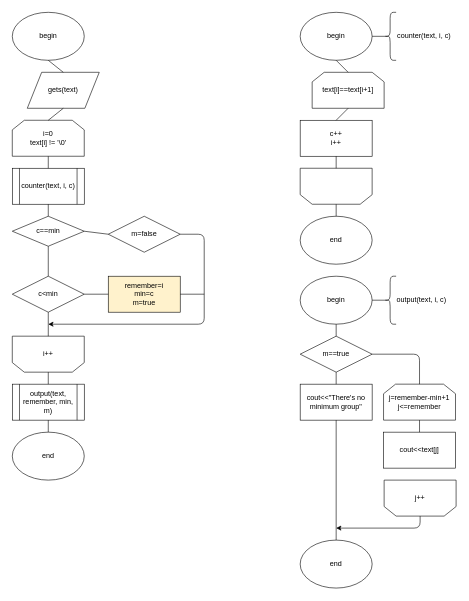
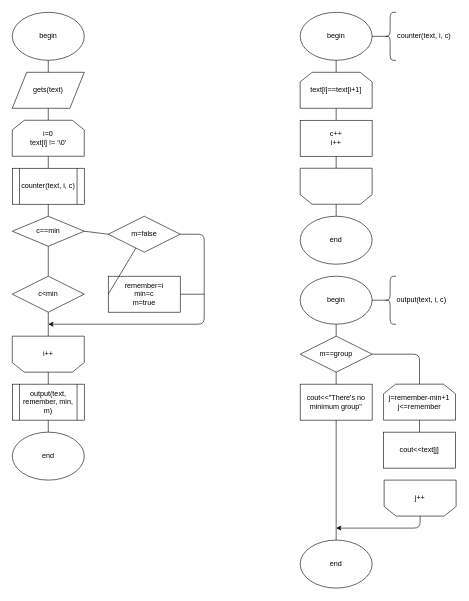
(63, 90) -> (48, 90)
(348, 90) -> (336, 90)
(96, 294) -> (122, 272)
(144, 294) -> (144, 294)
(336, 354) -> (336, 354)
